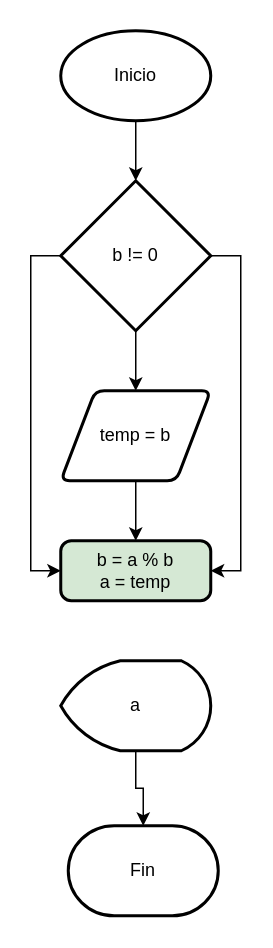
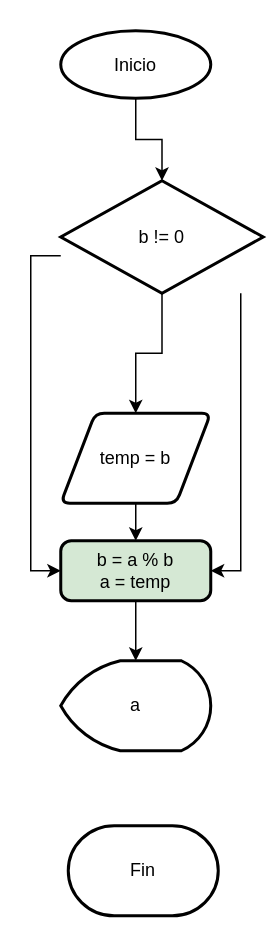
(136, 76) -> (136, 65)
(136, 256) -> (162, 237)
(136, 436) -> (136, 458)
none -> (136, 626)
(136, 786) -> none
